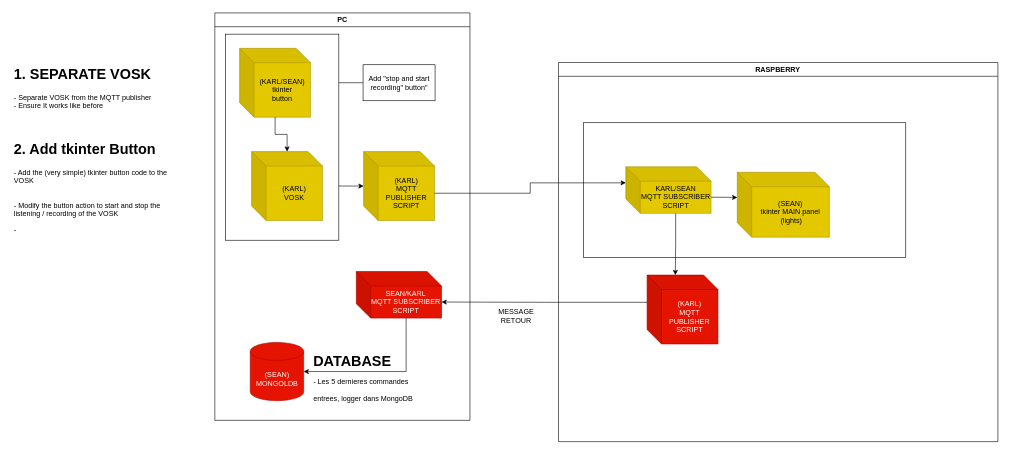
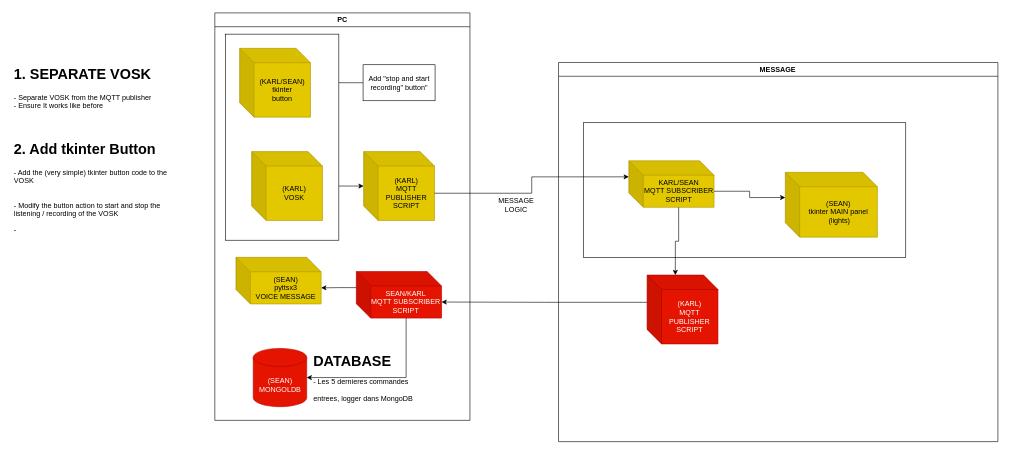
(778, 69) -> (778, 69)
(281, 134) -> none
(668, 190) -> (671, 184)
none -> (516, 205)
(783, 205) -> (831, 205)
none -> (279, 281)
none -> (341, 288)
(516, 316) -> none
(277, 371) -> (280, 377)
